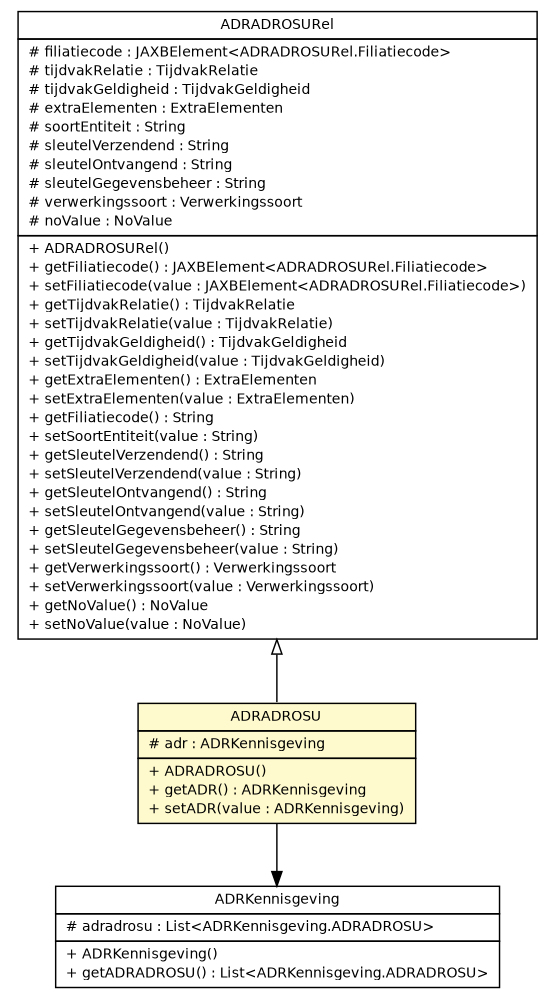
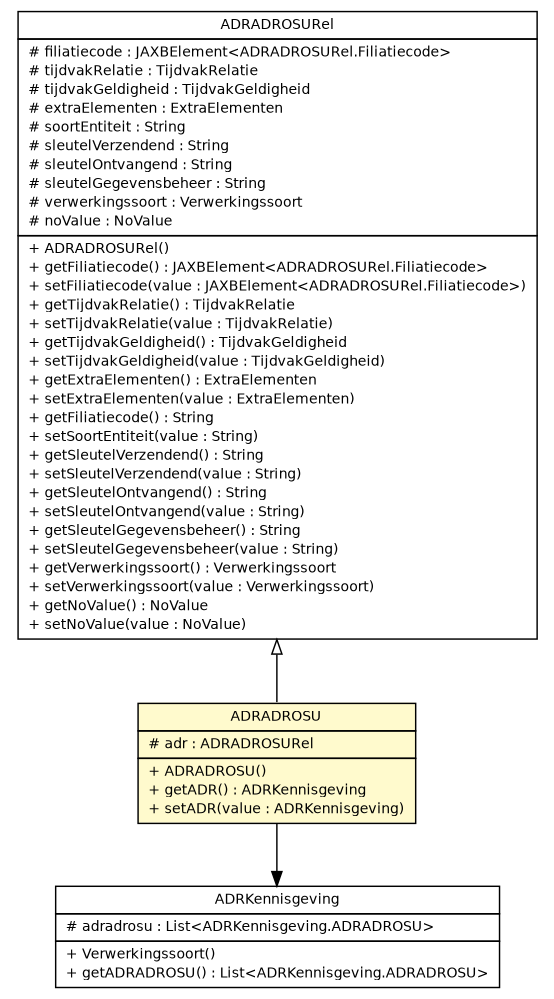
(237, 744) -> (231, 744)
(142, 954) -> (141, 954)
